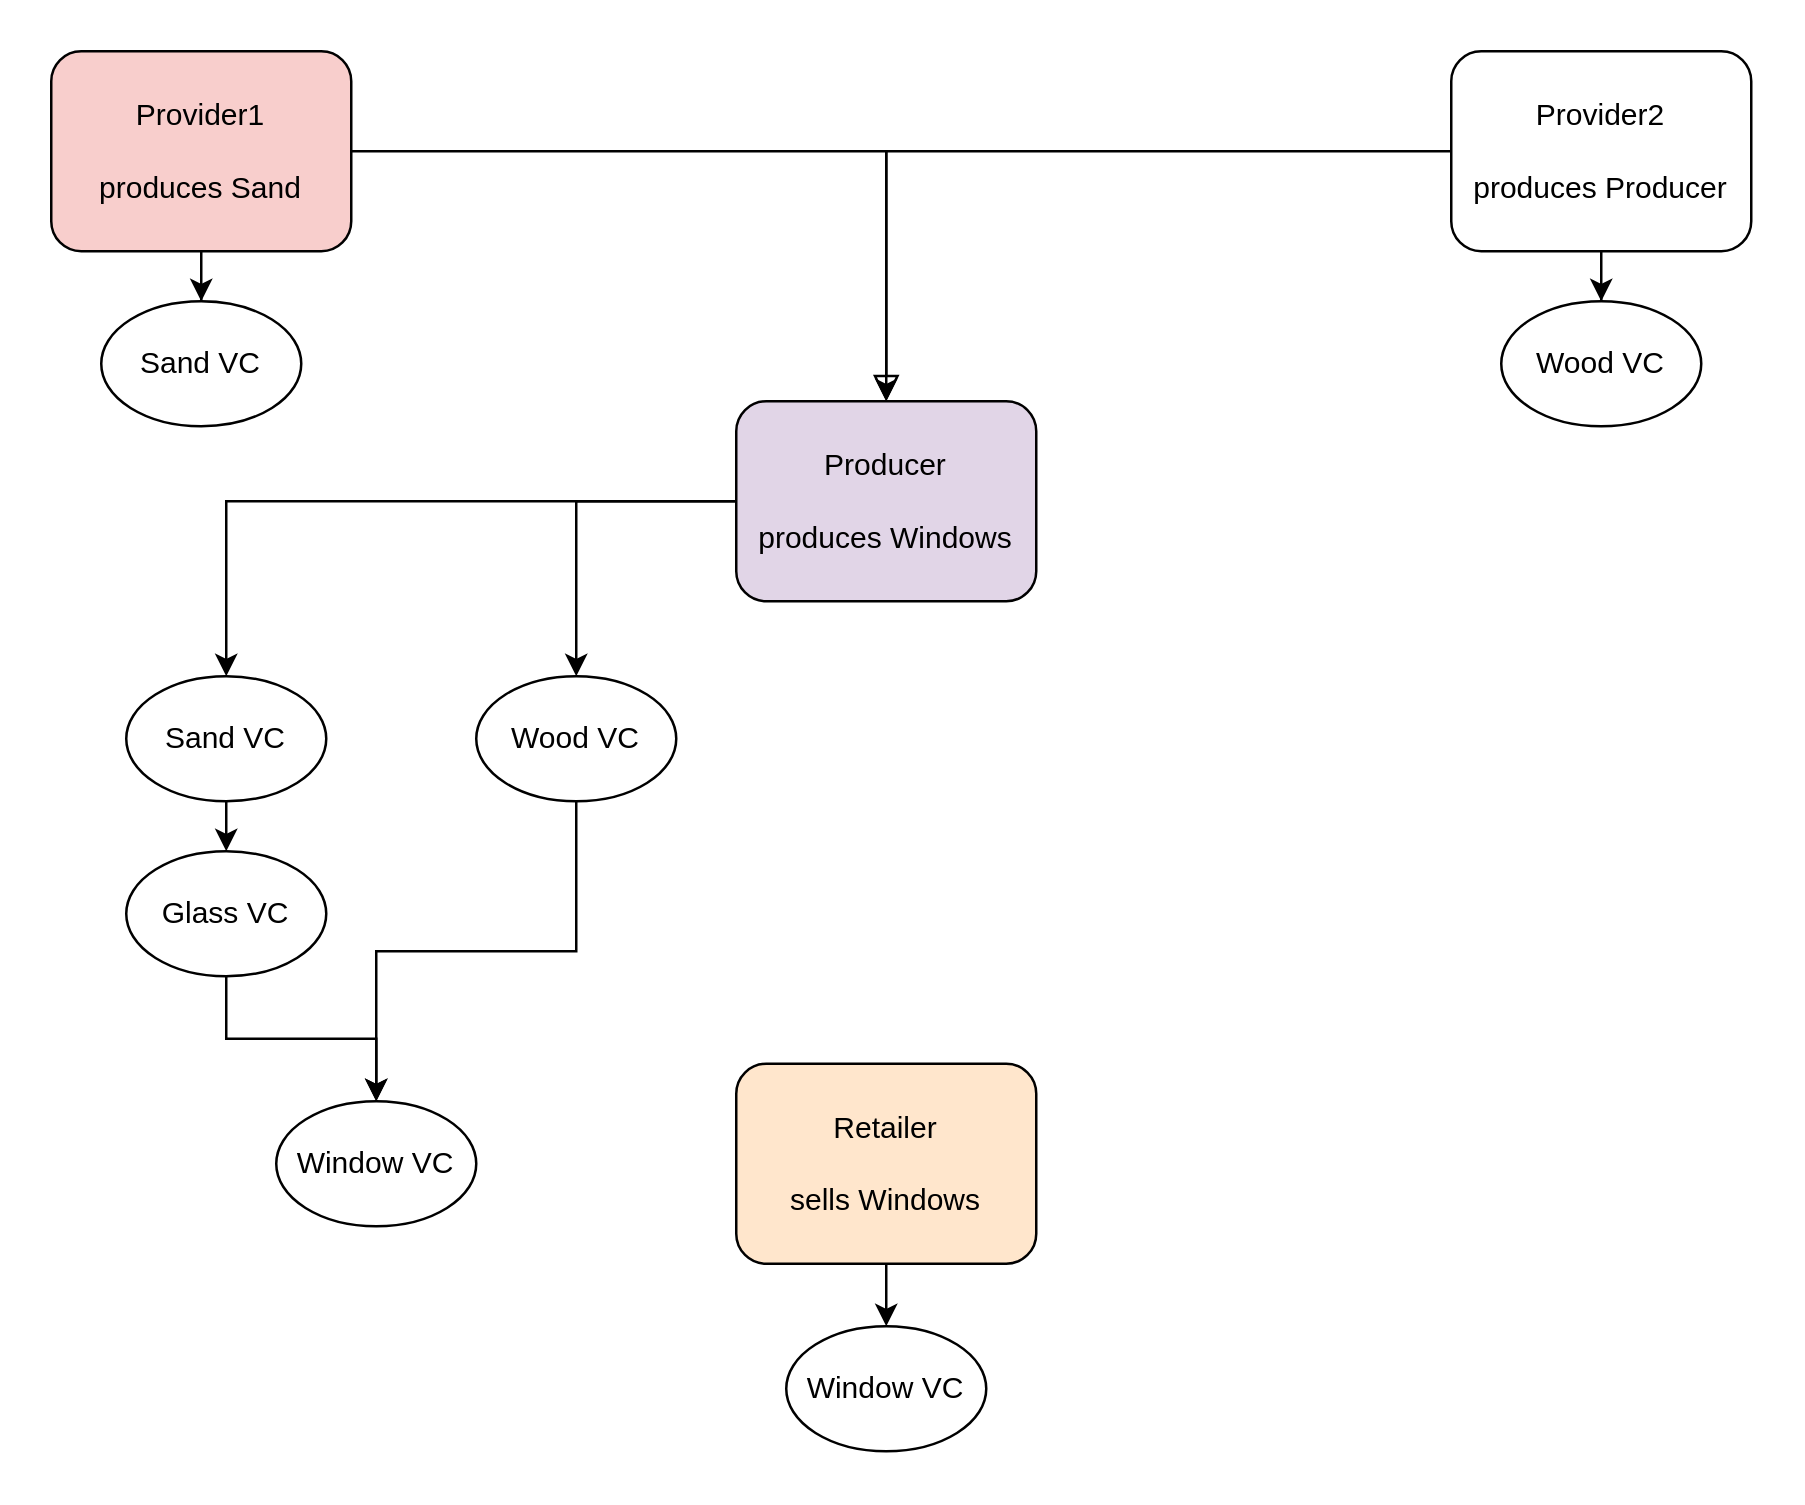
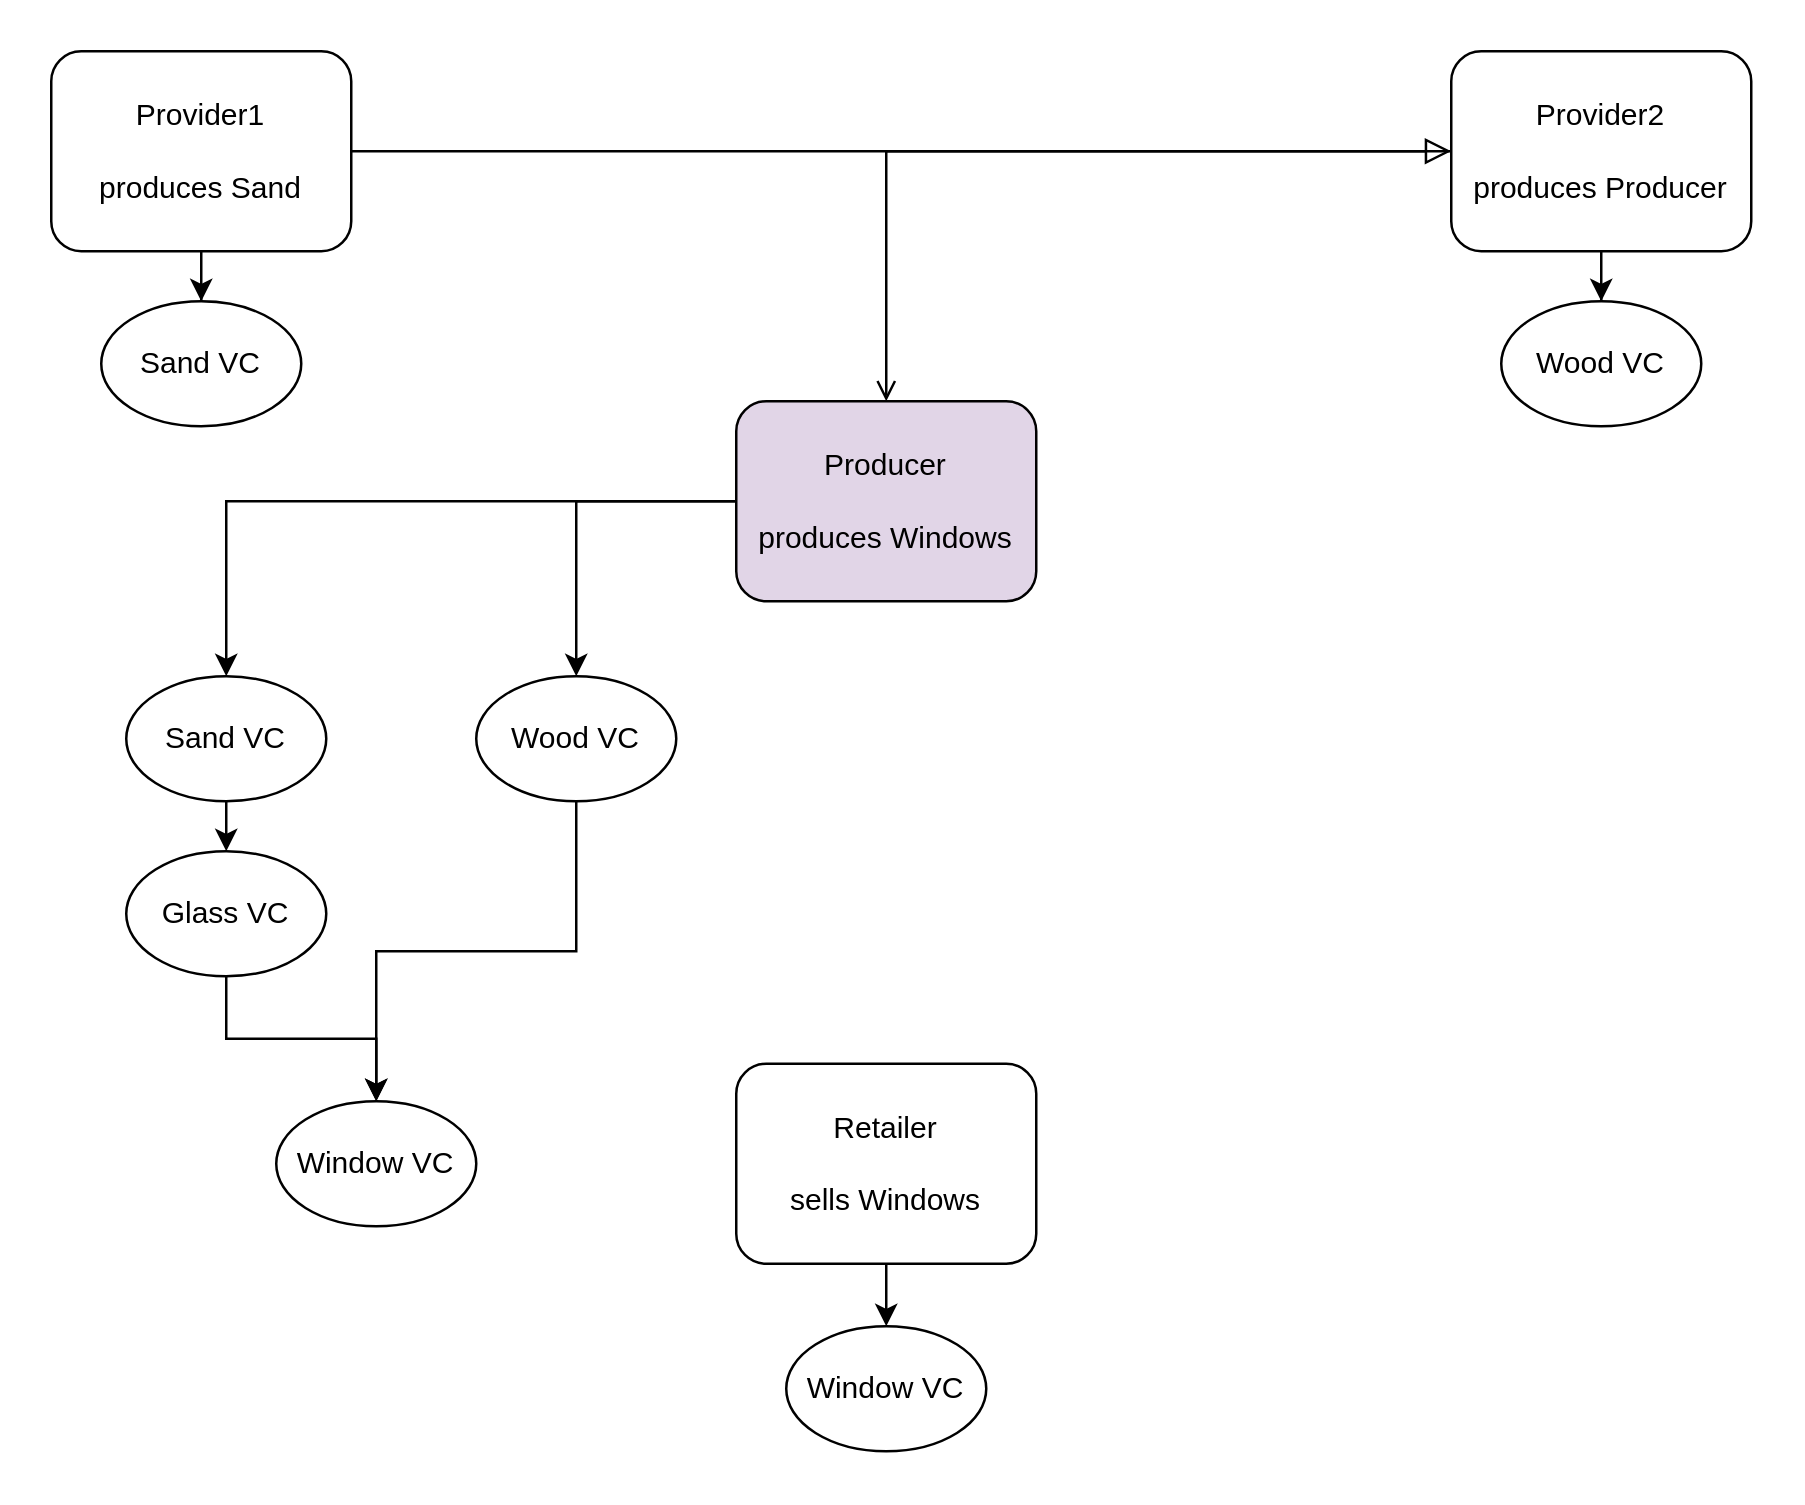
(201, 151) -> (201, 151)
(351, 151) -> (351, 151)
(886, 381) -> (886, 384)
(886, 1164) -> (886, 1164)
